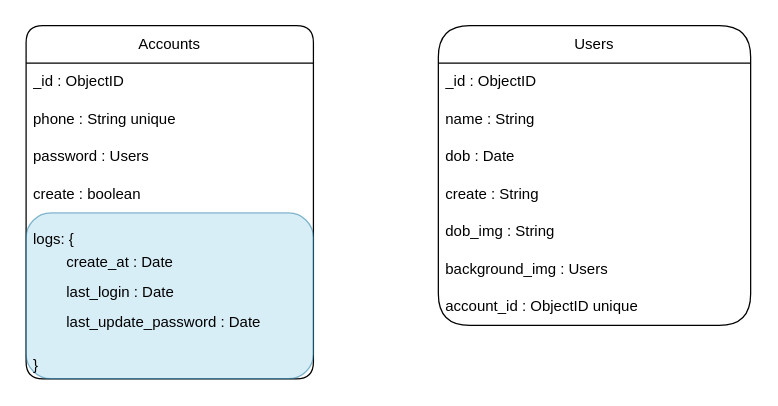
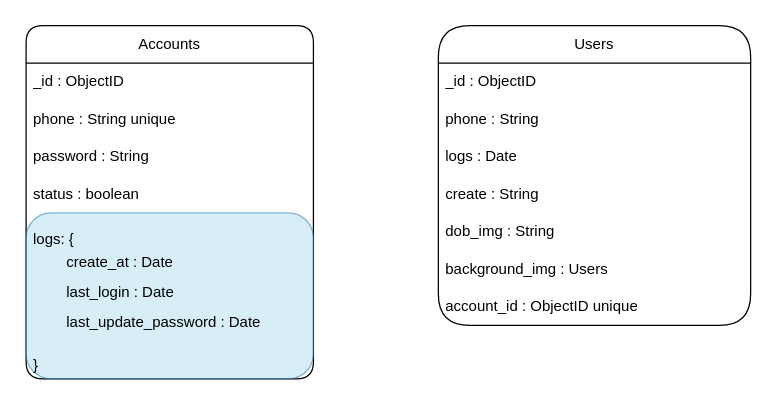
(492, 119) -> (497, 119)
(94, 157) -> (97, 157)
(482, 157) -> (484, 157)
(93, 194) -> (93, 194)
